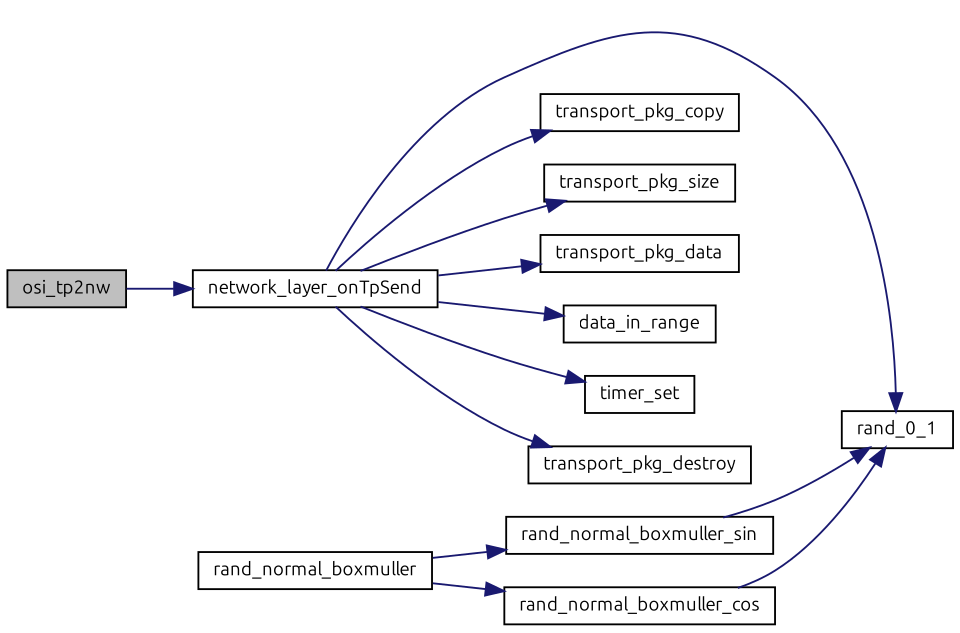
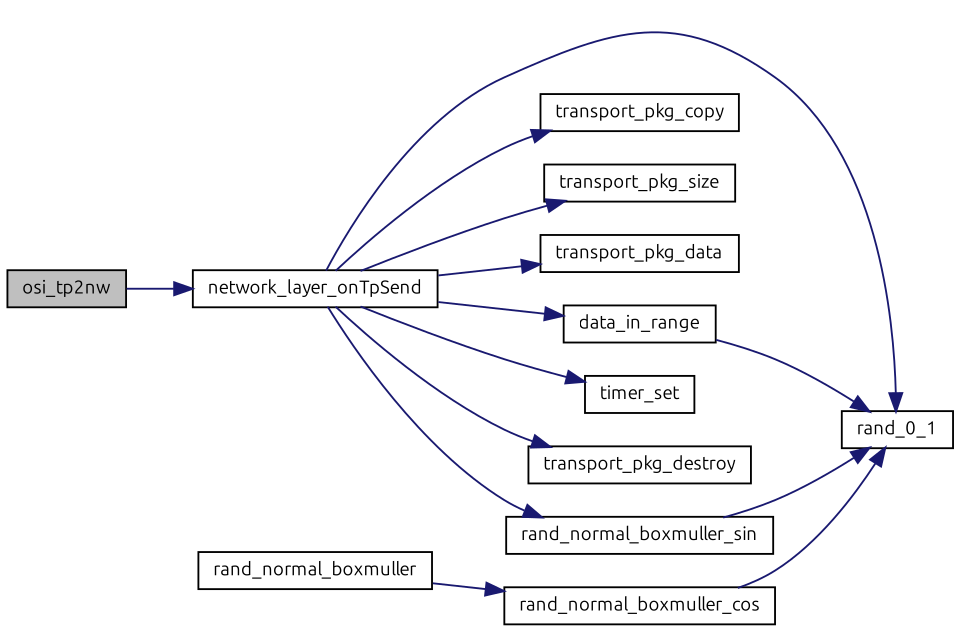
none -> (788, 365)
(460, 555) -> (413, 421)
